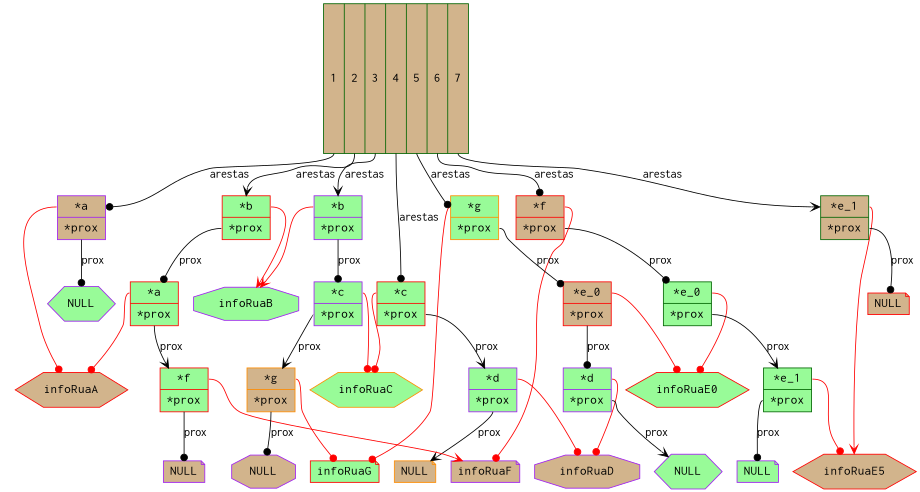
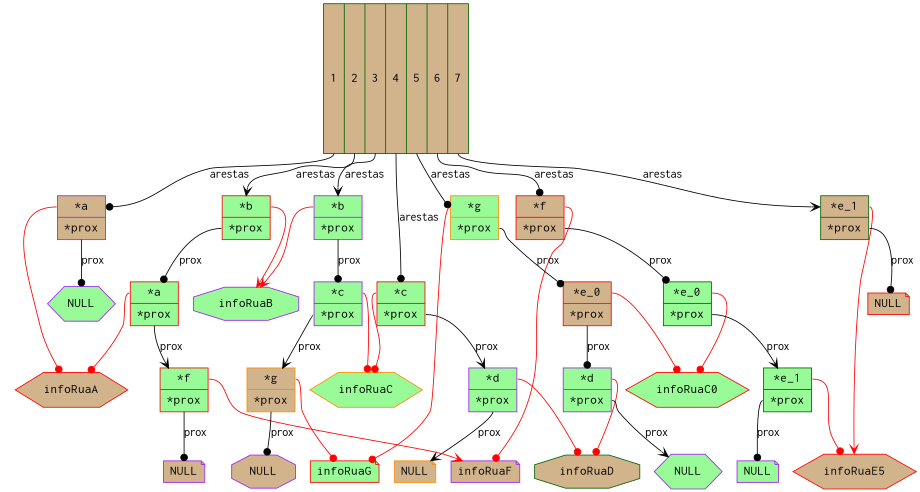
(687, 390) -> (687, 390)
(587, 472) -> (587, 472)
